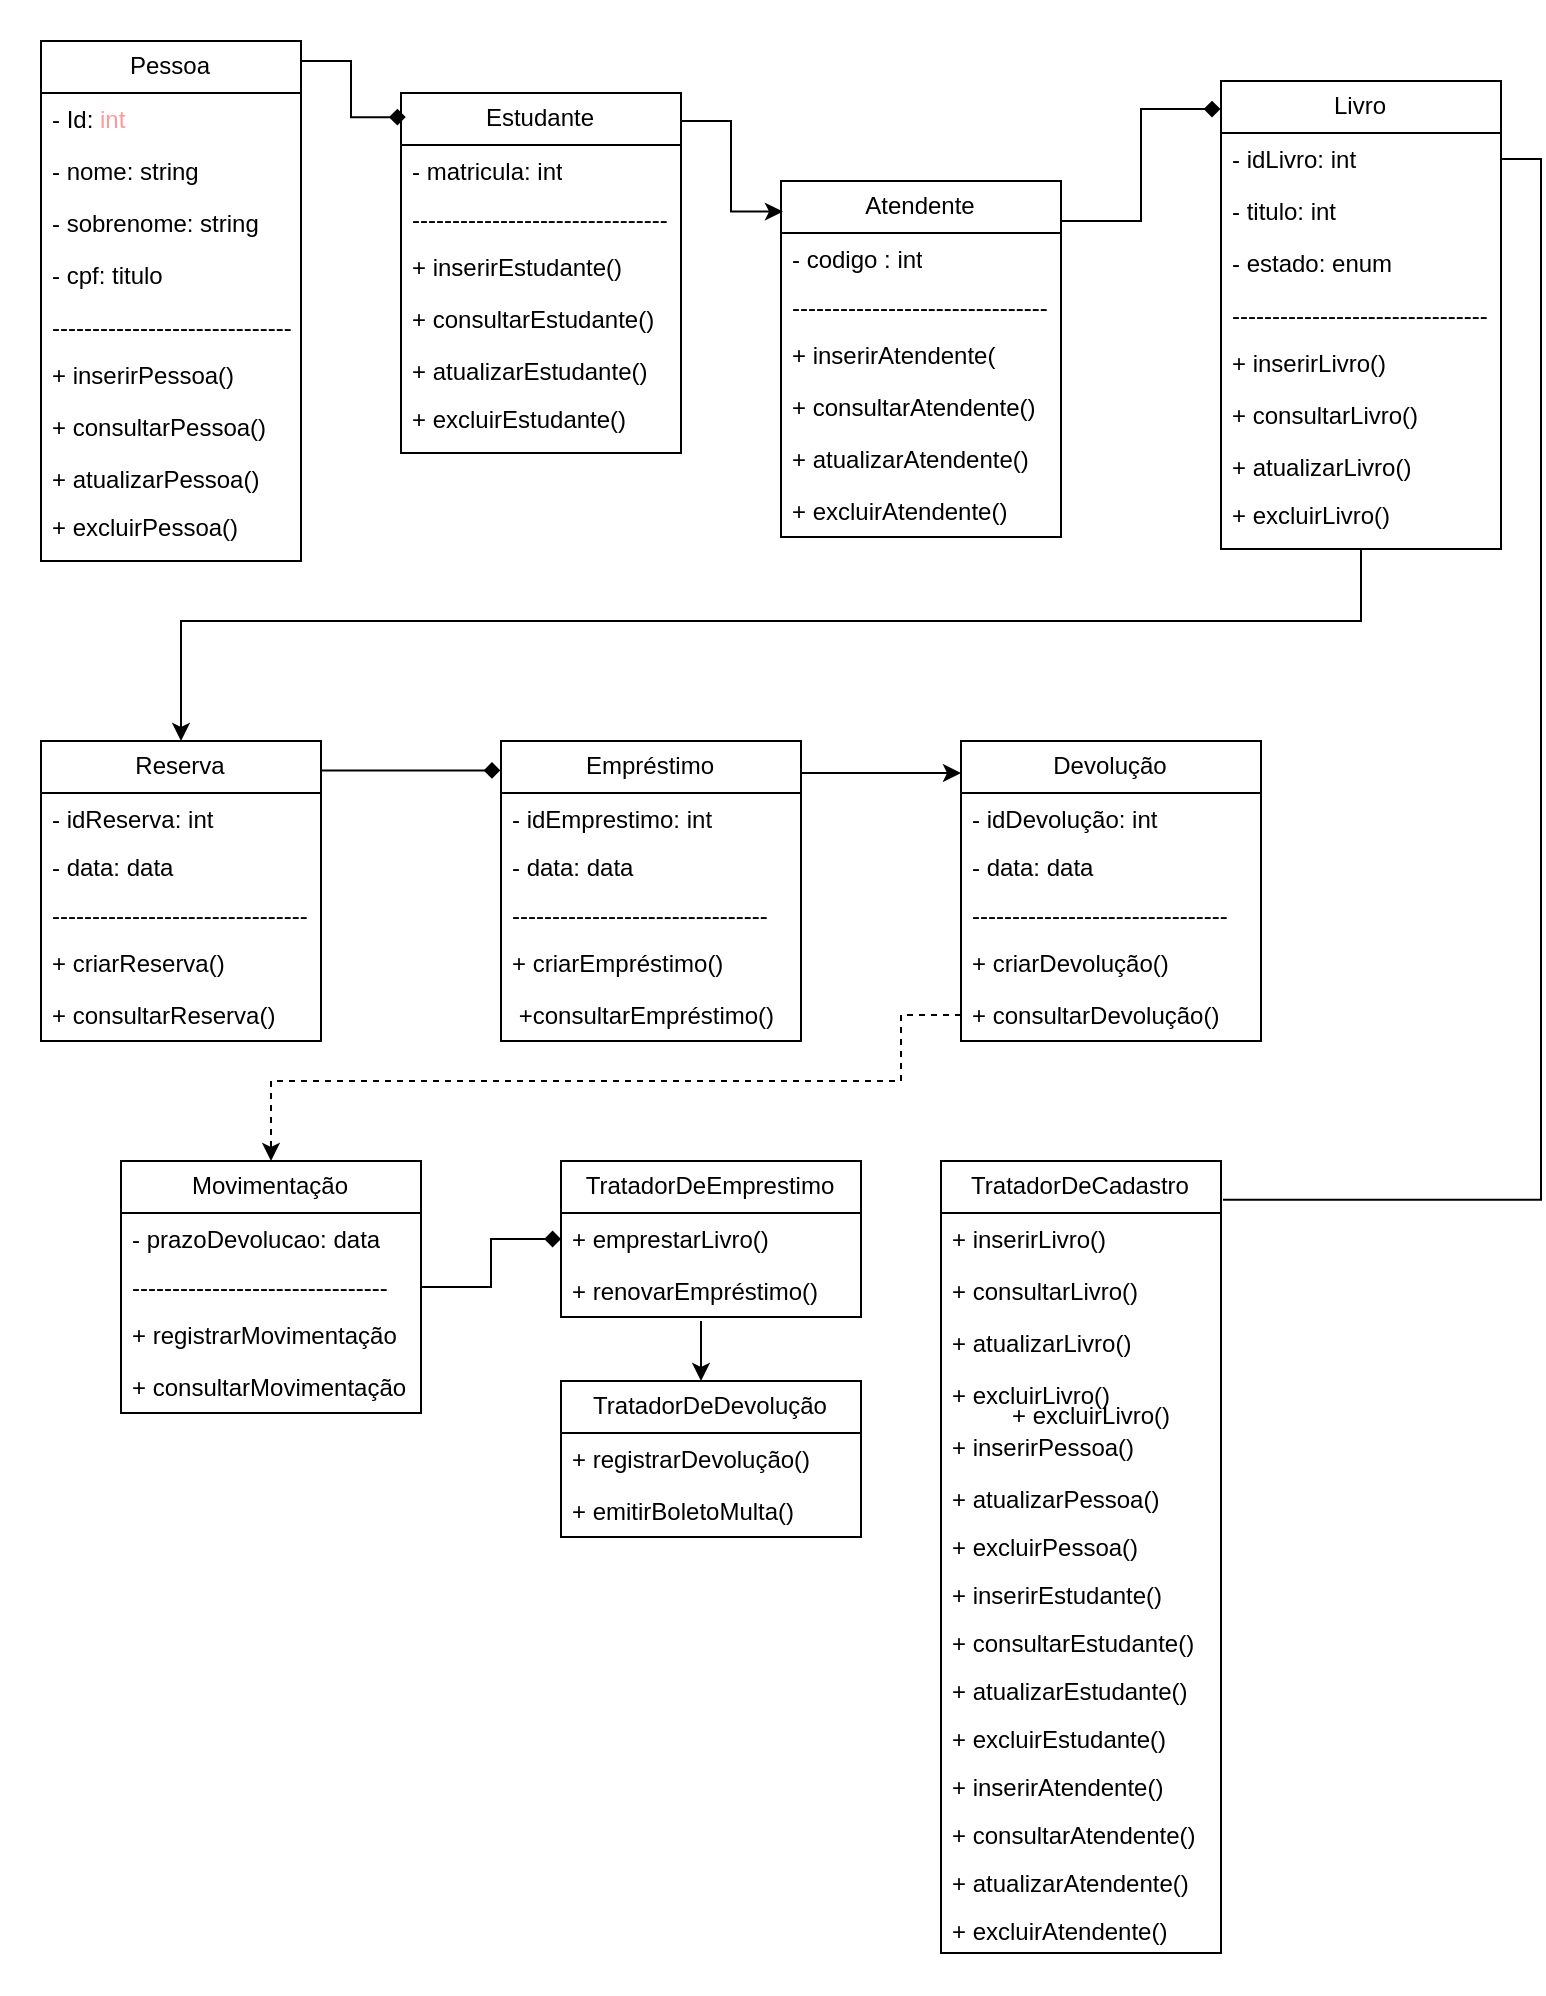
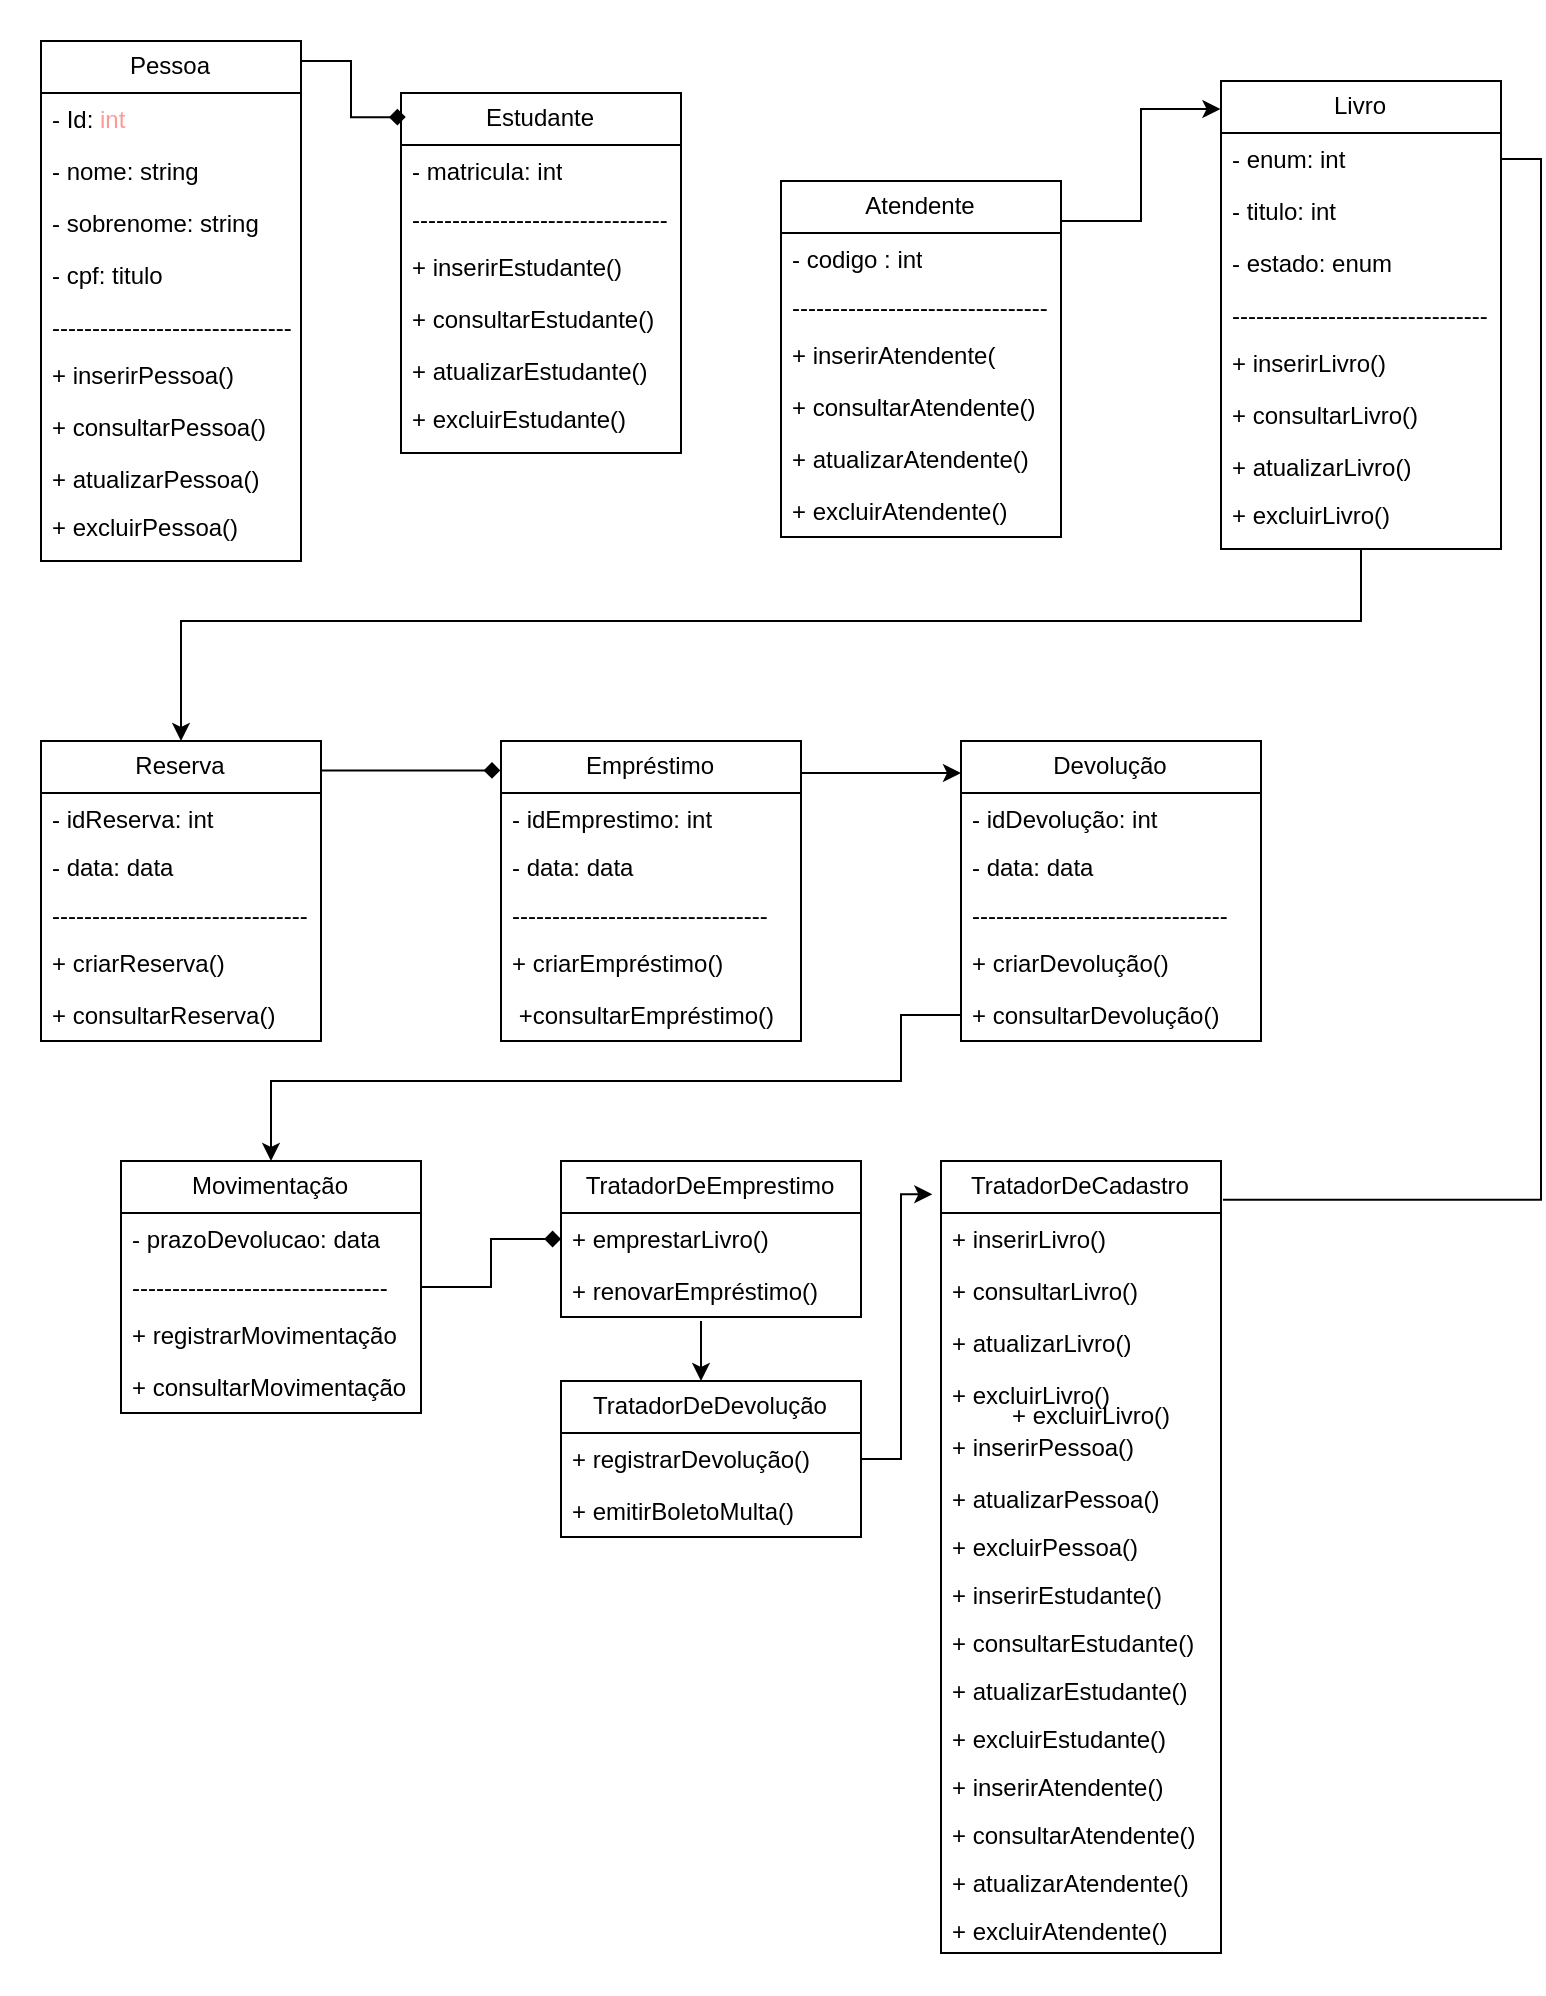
(1204, 109) -> (1205, 109)
(1308, 161) -> (1294, 161)
(731, 162) -> none
(617, 1081) -> (617, 1081)
none -> (901, 1338)
